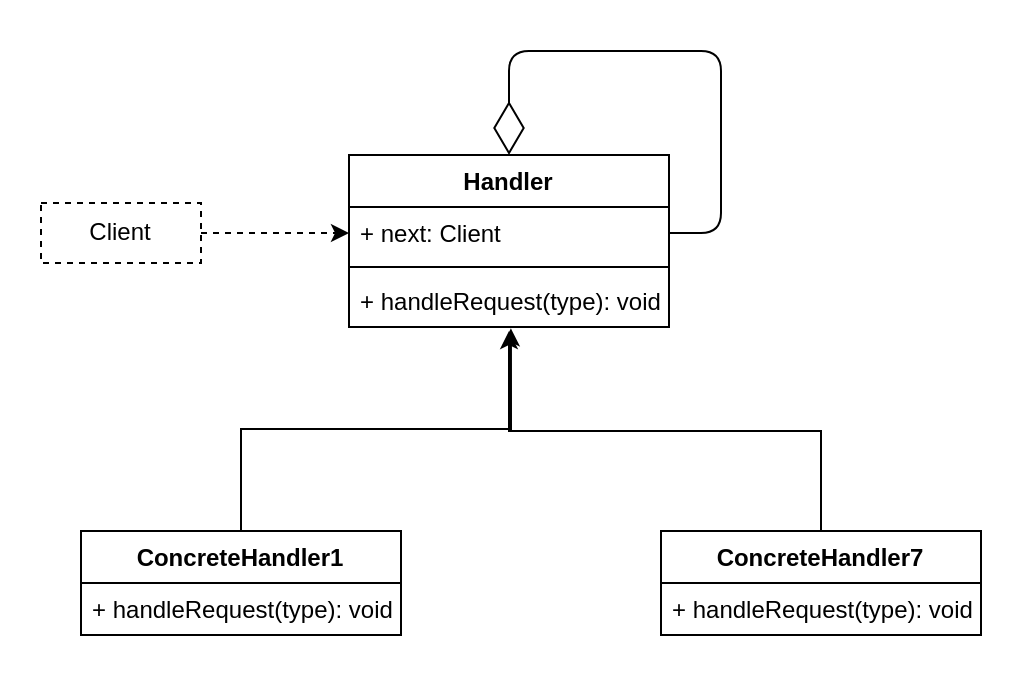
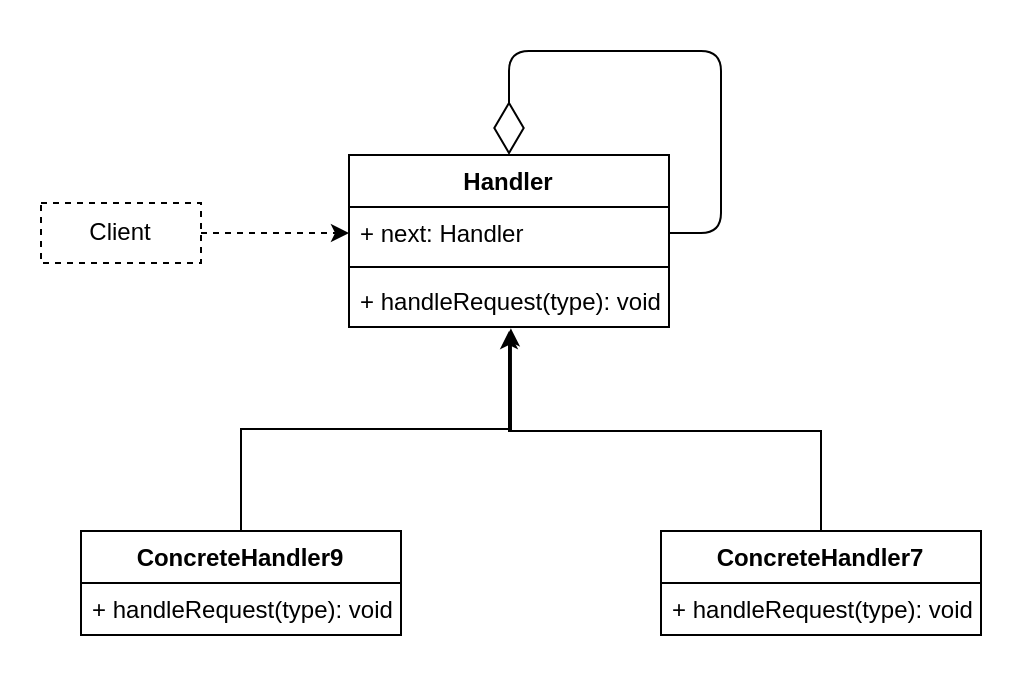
(438, 234) -> (448, 234)
(240, 558) -> (240, 558)
